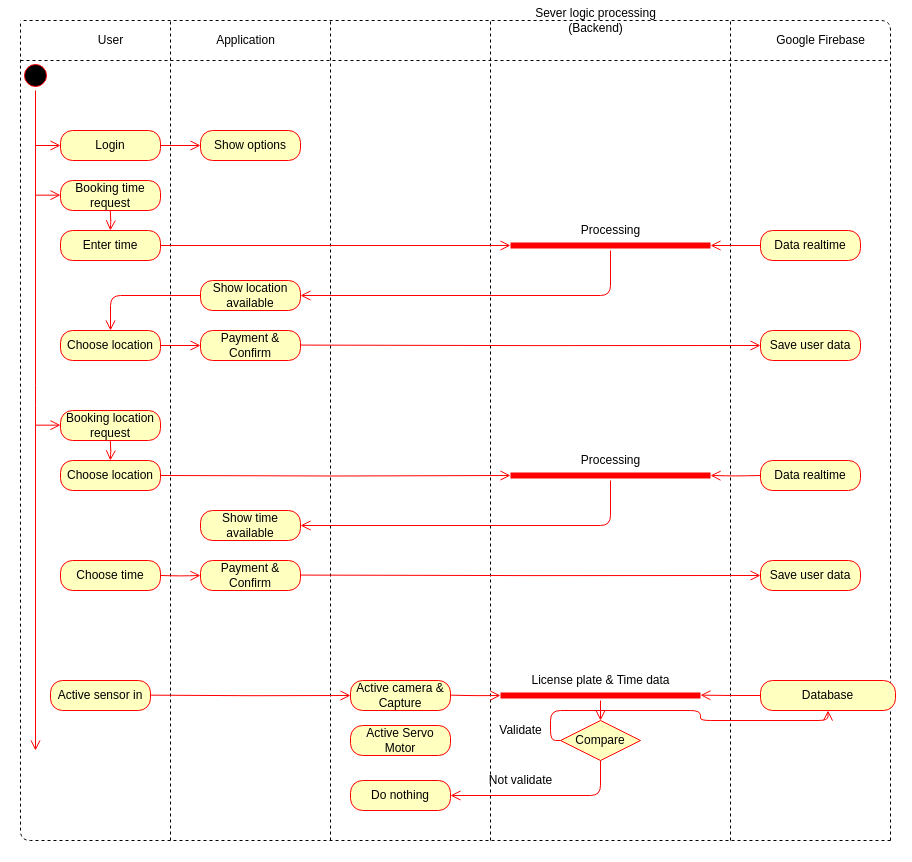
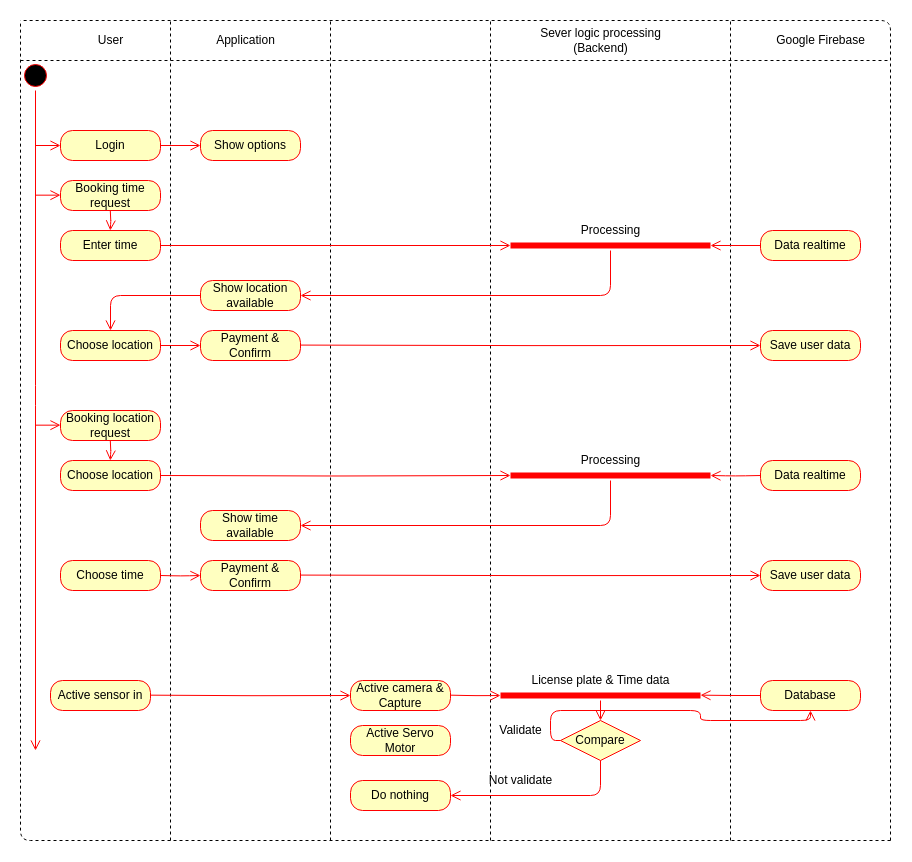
(596, 21) -> (601, 41)
(828, 696) -> (811, 696)
